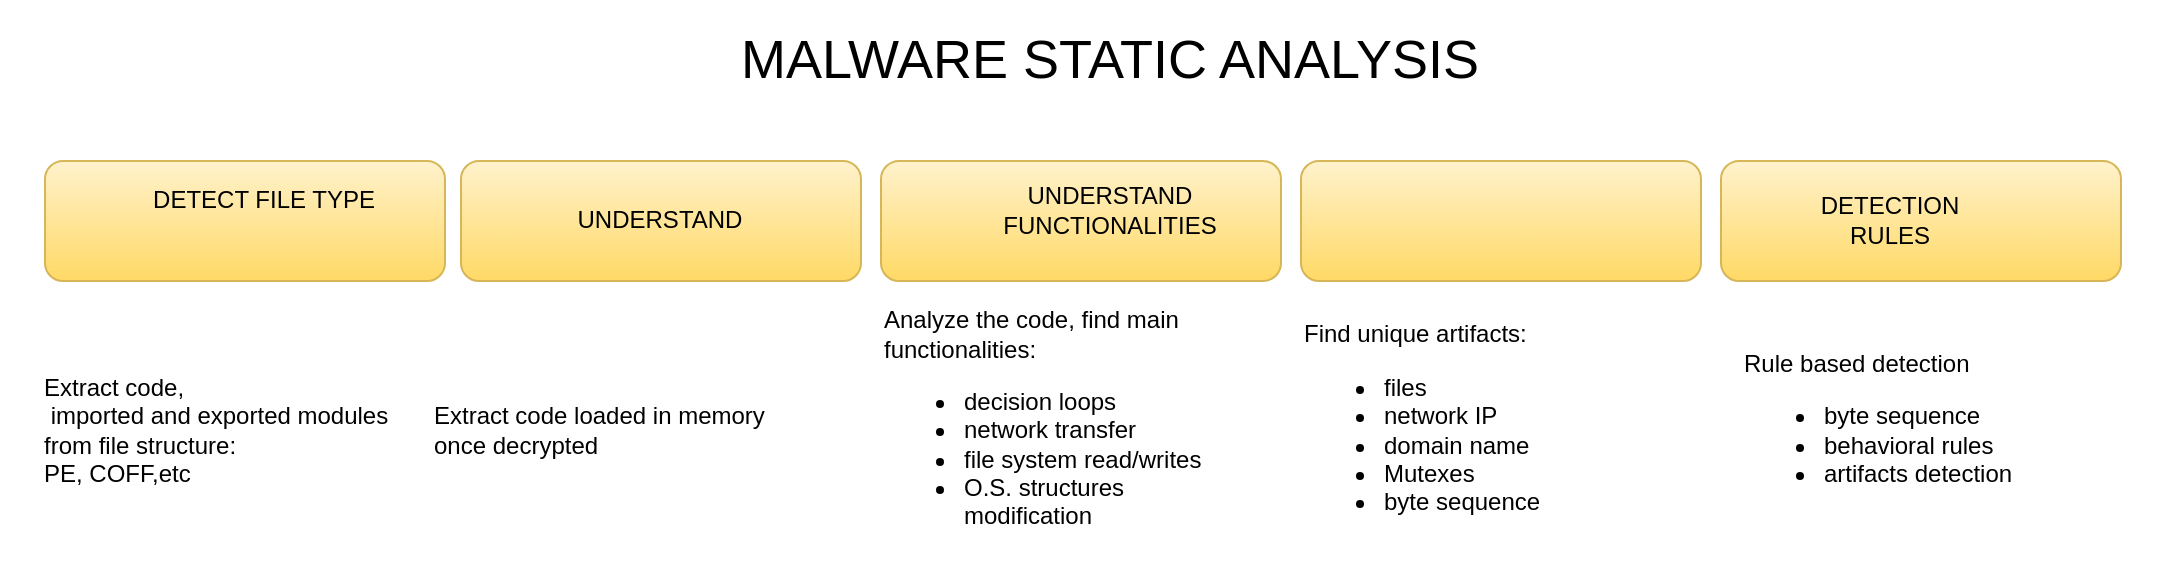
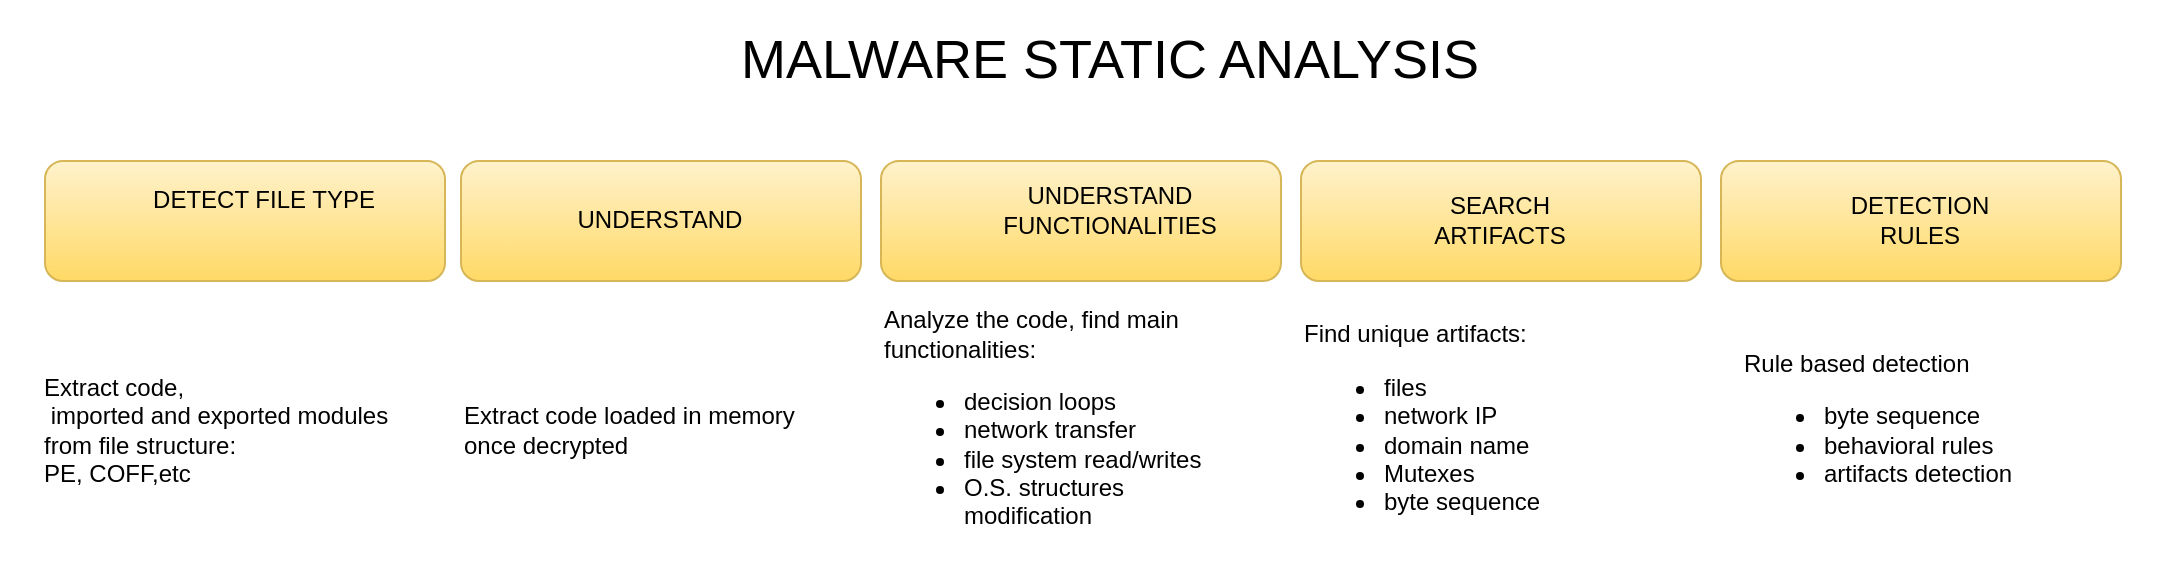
none -> (1501, 221)
(1891, 221) -> (1921, 221)
(611, 431) -> (641, 431)
